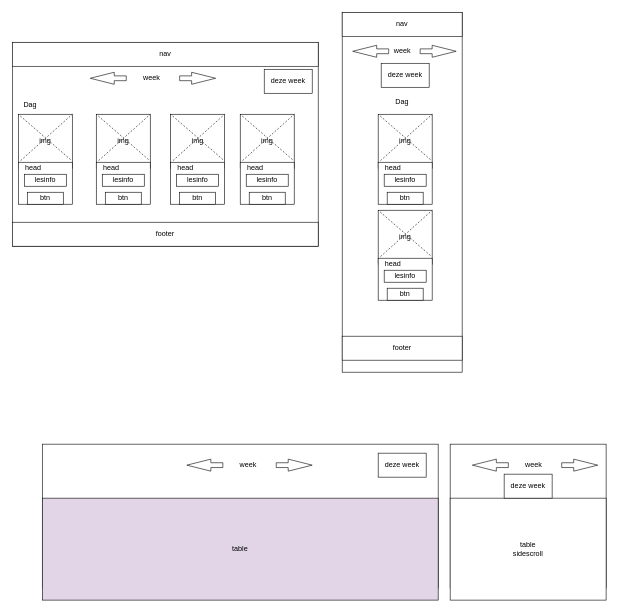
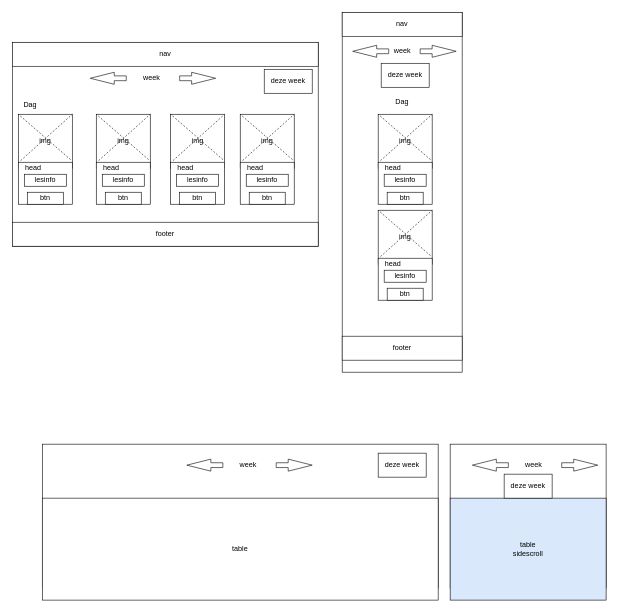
(240, 549) -> (240, 549)
(528, 549) -> (528, 549)
